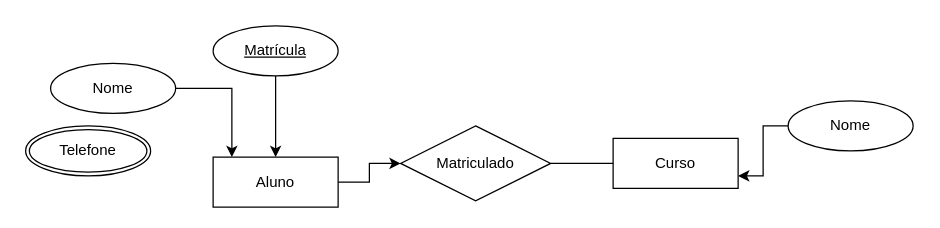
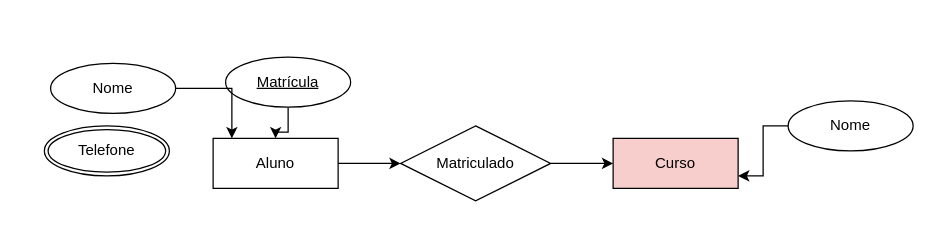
(276, 51) -> (288, 82)
(88, 151) -> (107, 151)
(606, 163) -> (603, 163)
(676, 163) -> (676, 163)
(276, 182) -> (276, 163)
